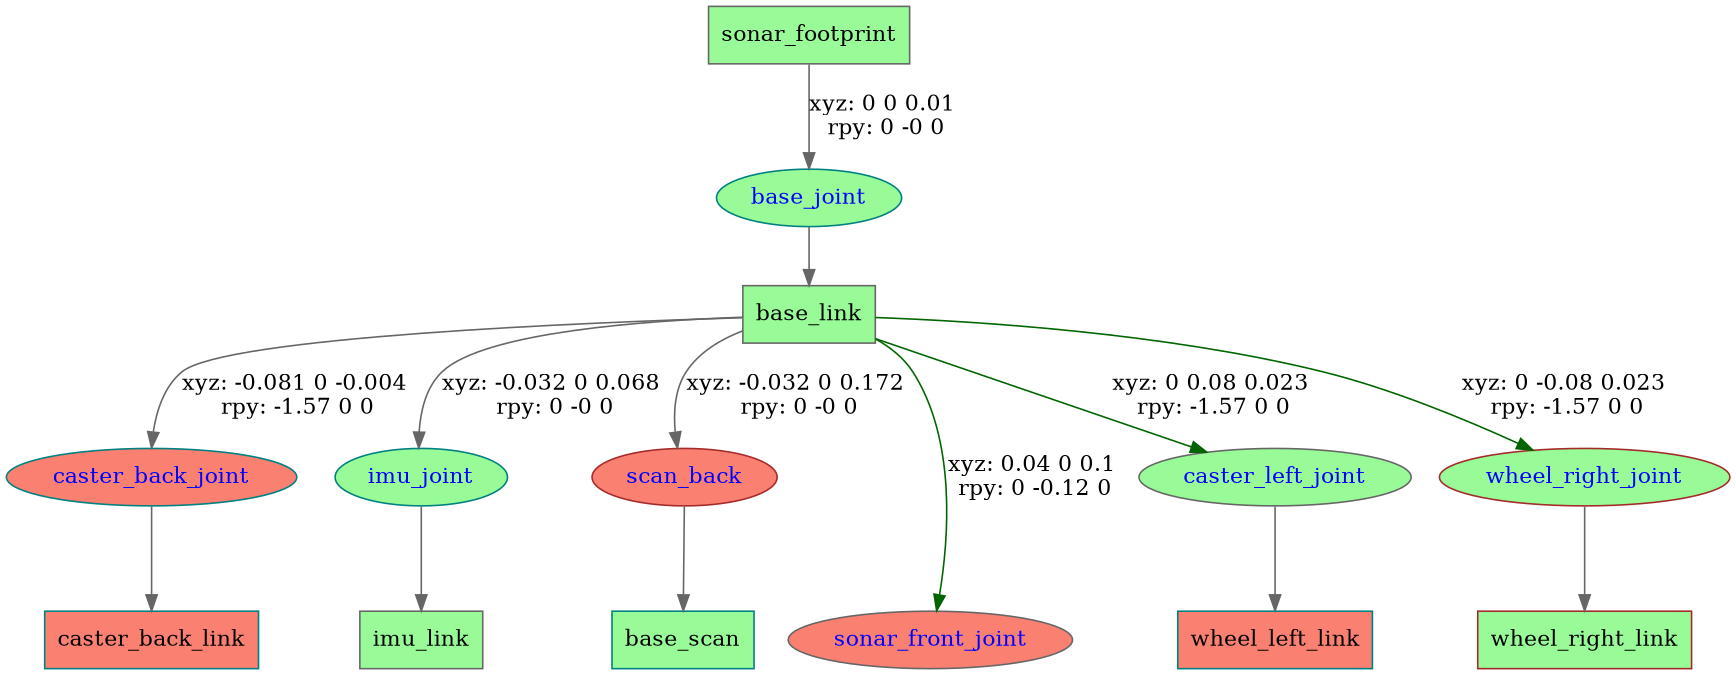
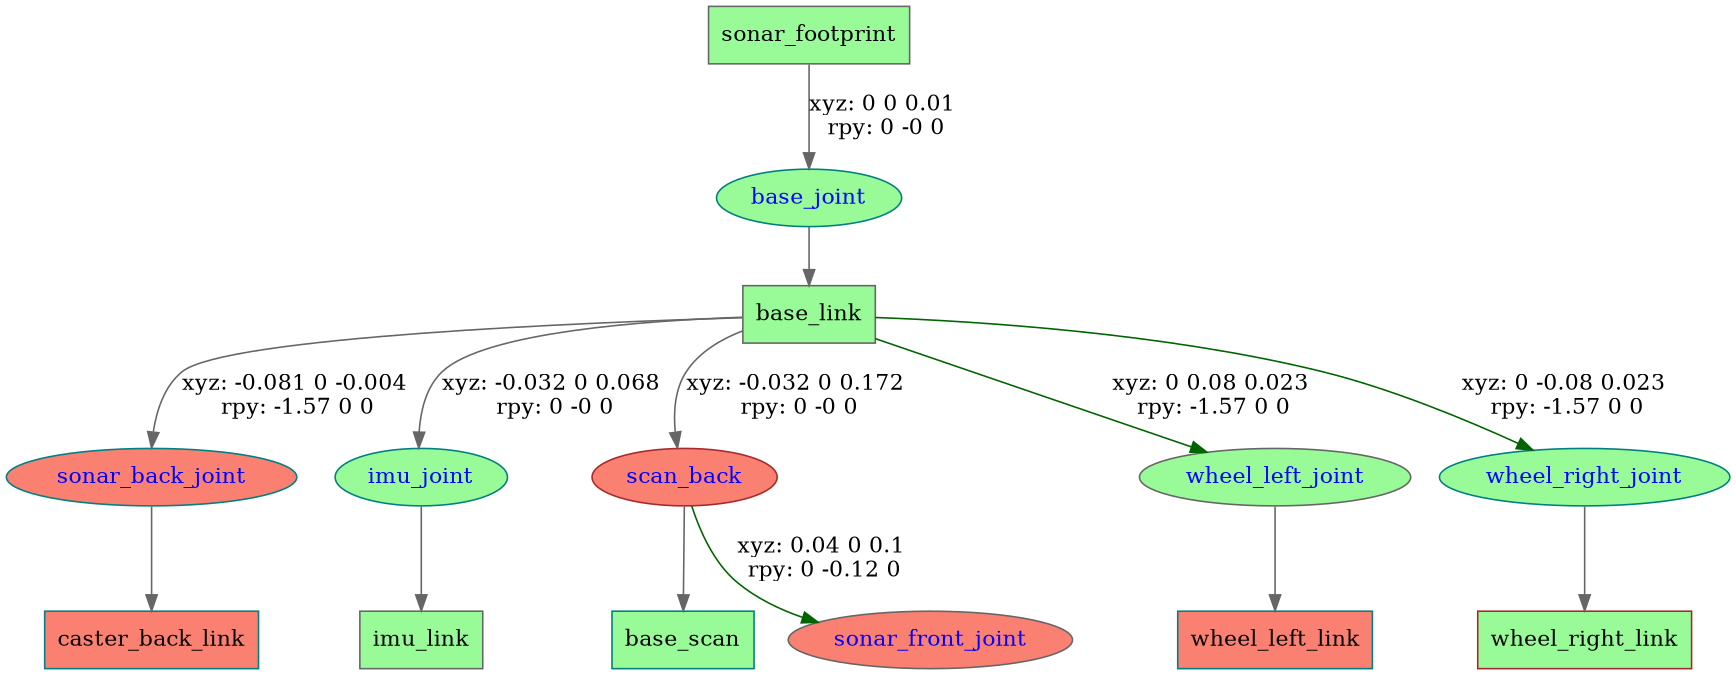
(943, 456) -> (732, 577)
(152, 477) -> (152, 477)
(1275, 477) -> (1275, 477)
(1585, 477) -> (1585, 477)
